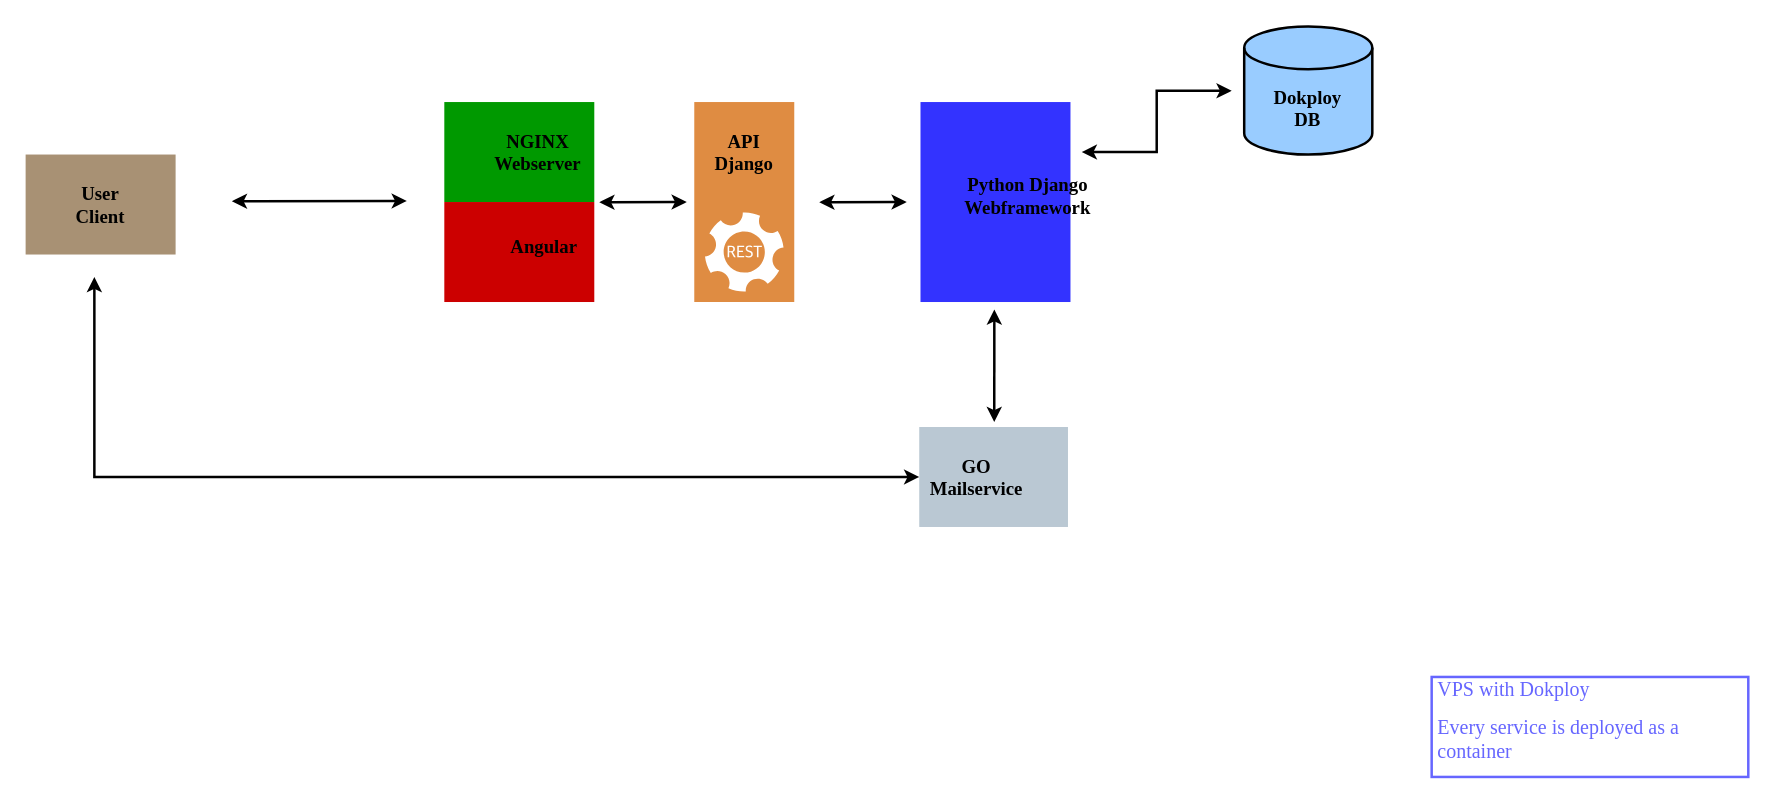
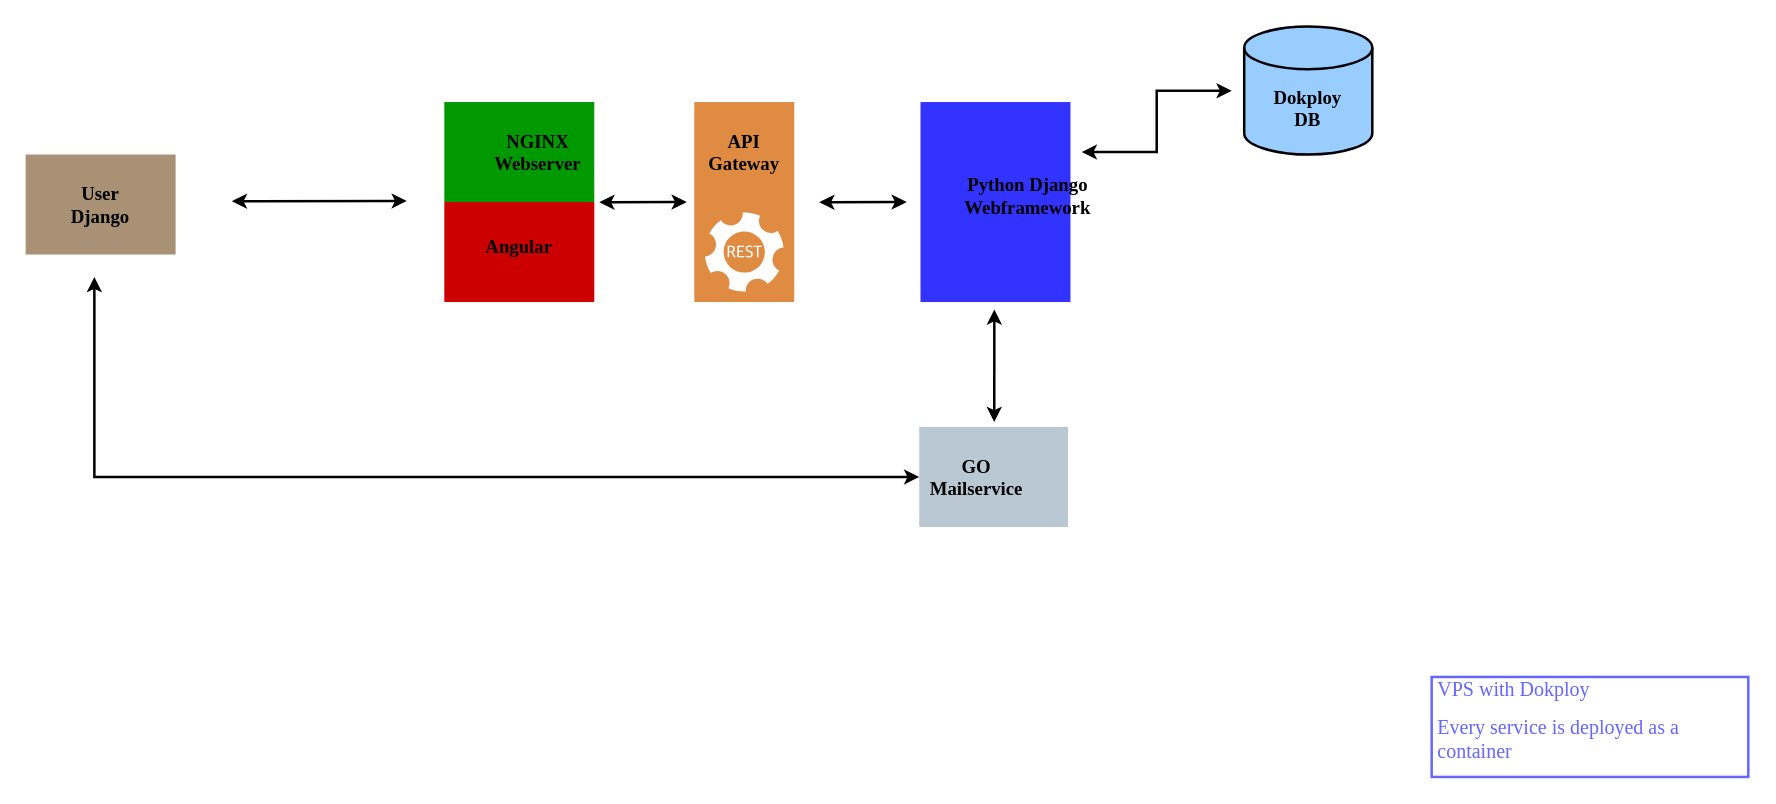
(744, 152) -> (744, 152)
(101, 204) -> (101, 204)
(544, 246) -> (519, 246)
